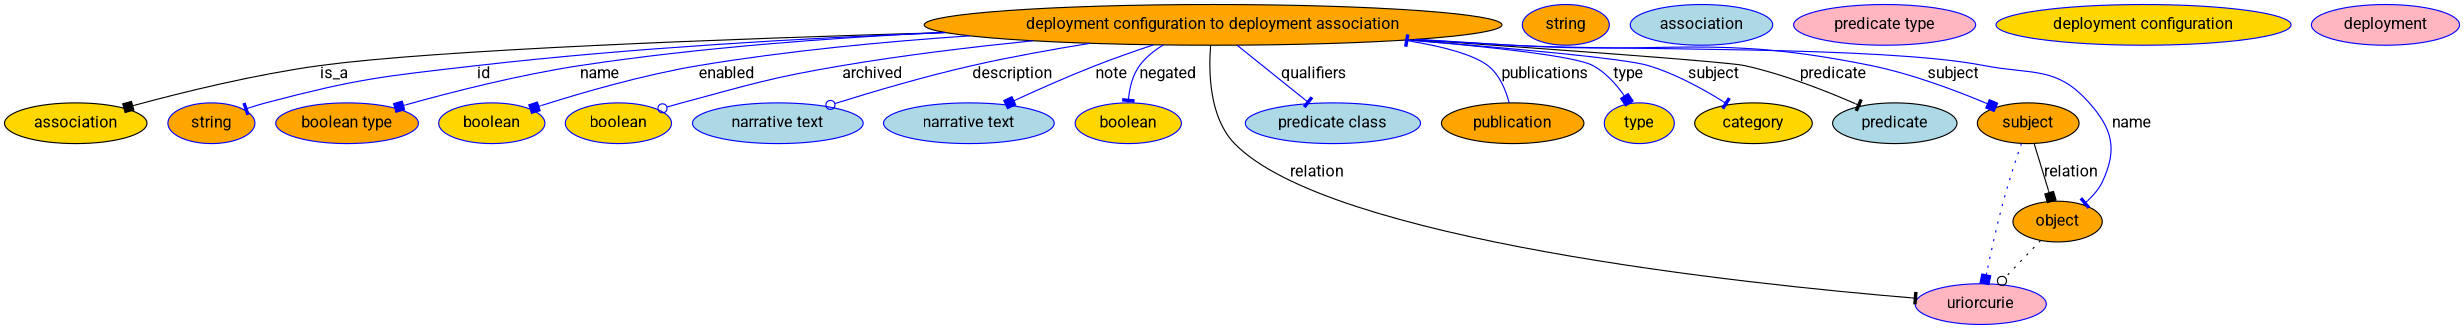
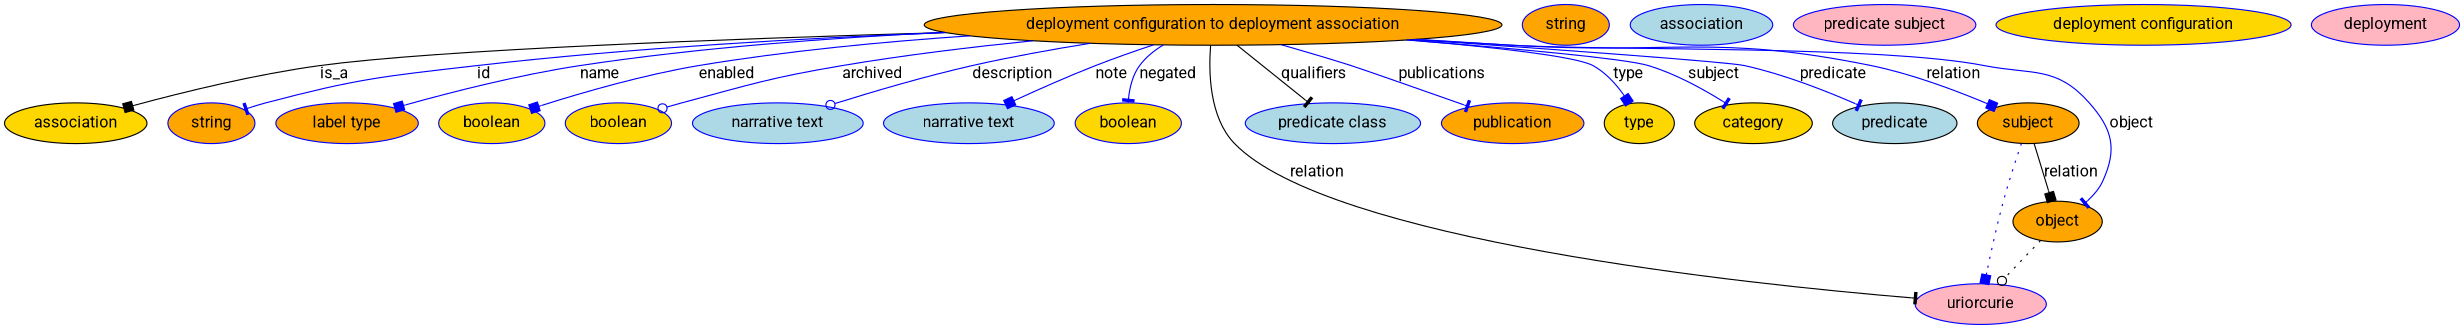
(1885, 25) -> (1885, 25)
(1637, 56) -> (1637, 56)
(1471, 57) -> (1373, 73)
(1271, 73) -> (1271, 73)
(1954, 74) -> (1954, 74)
(347, 123) -> (347, 123)
(1513, 123) -> (1513, 123)
(1639, 123) -> (1639, 123)
(2132, 123) -> (2132, 123)
